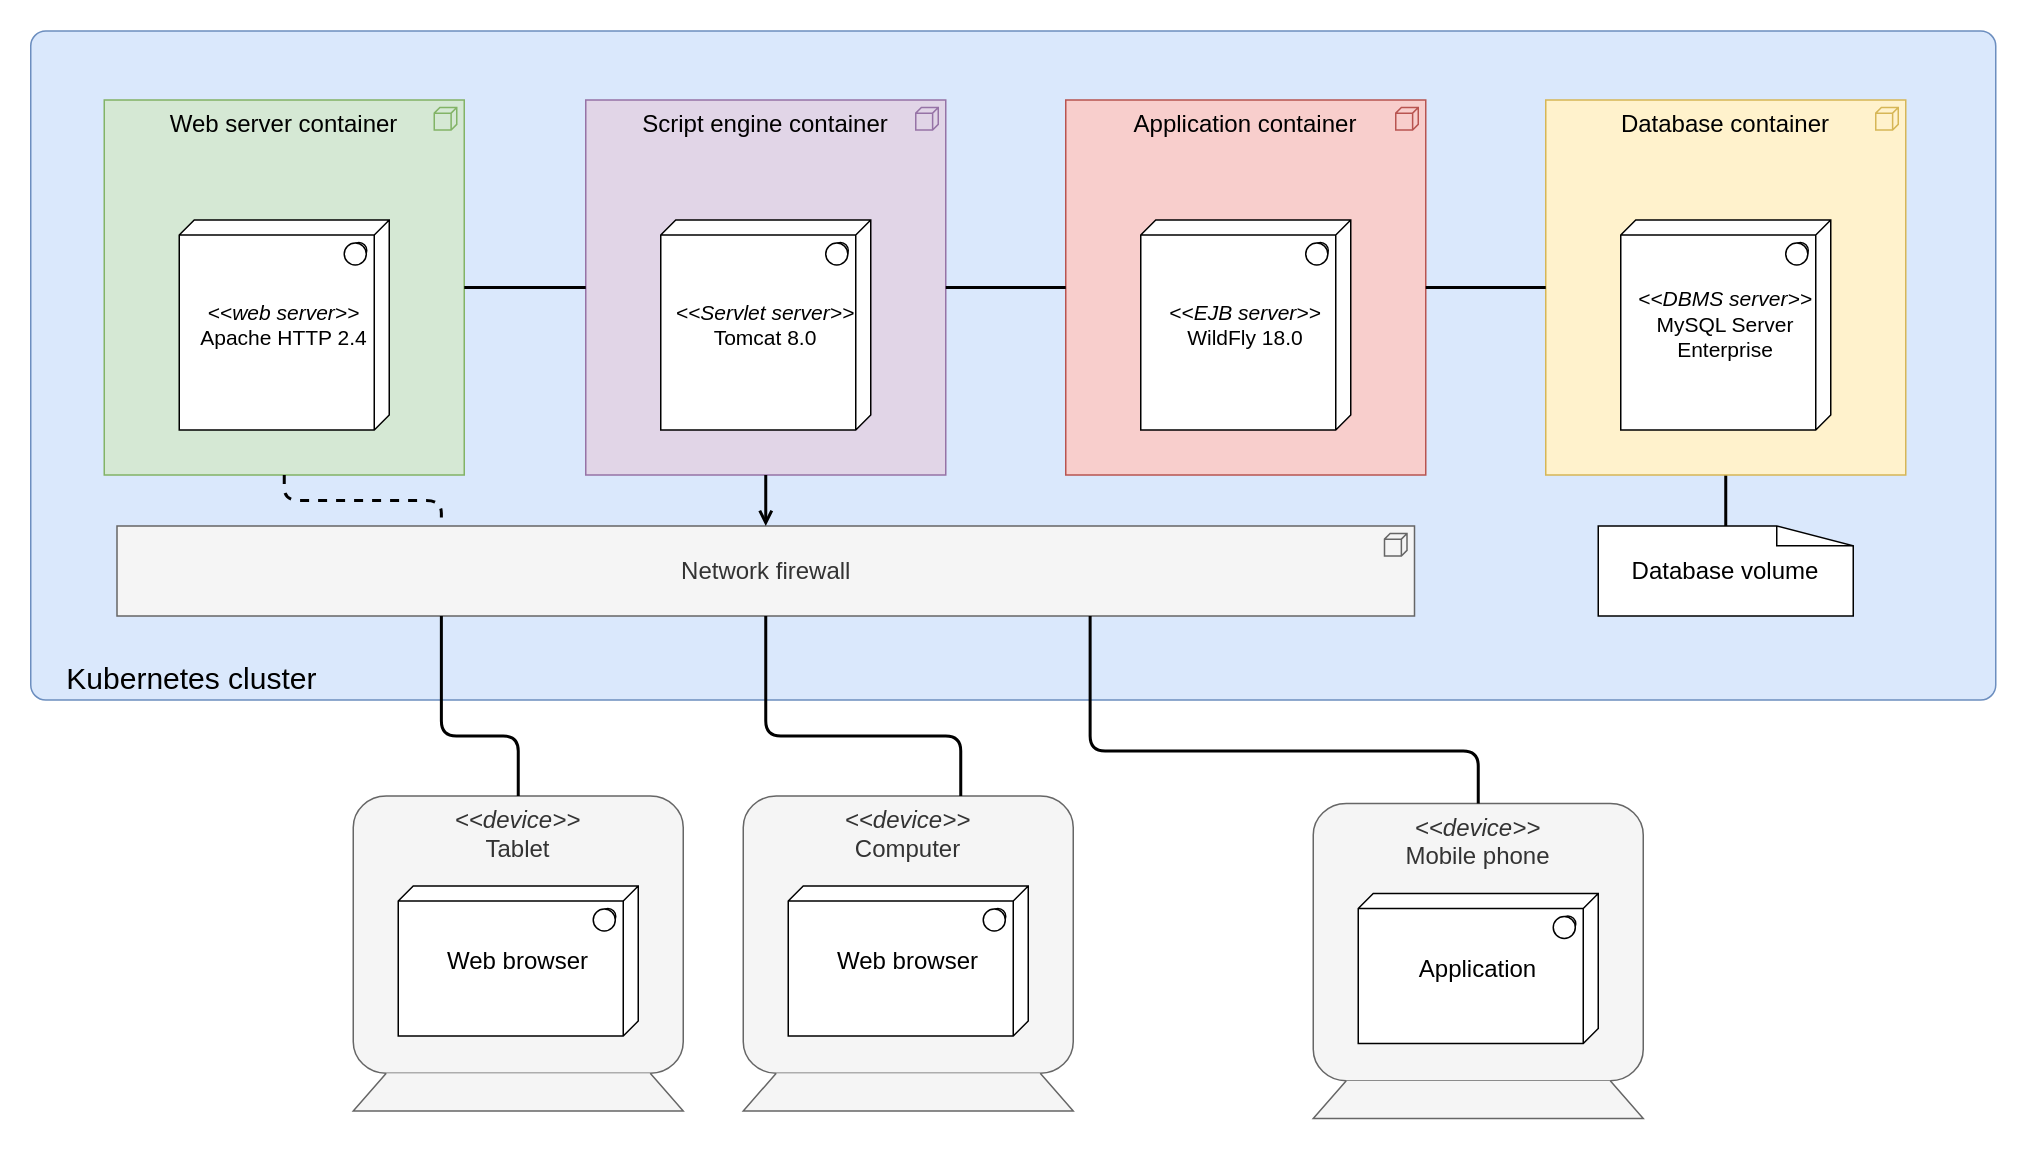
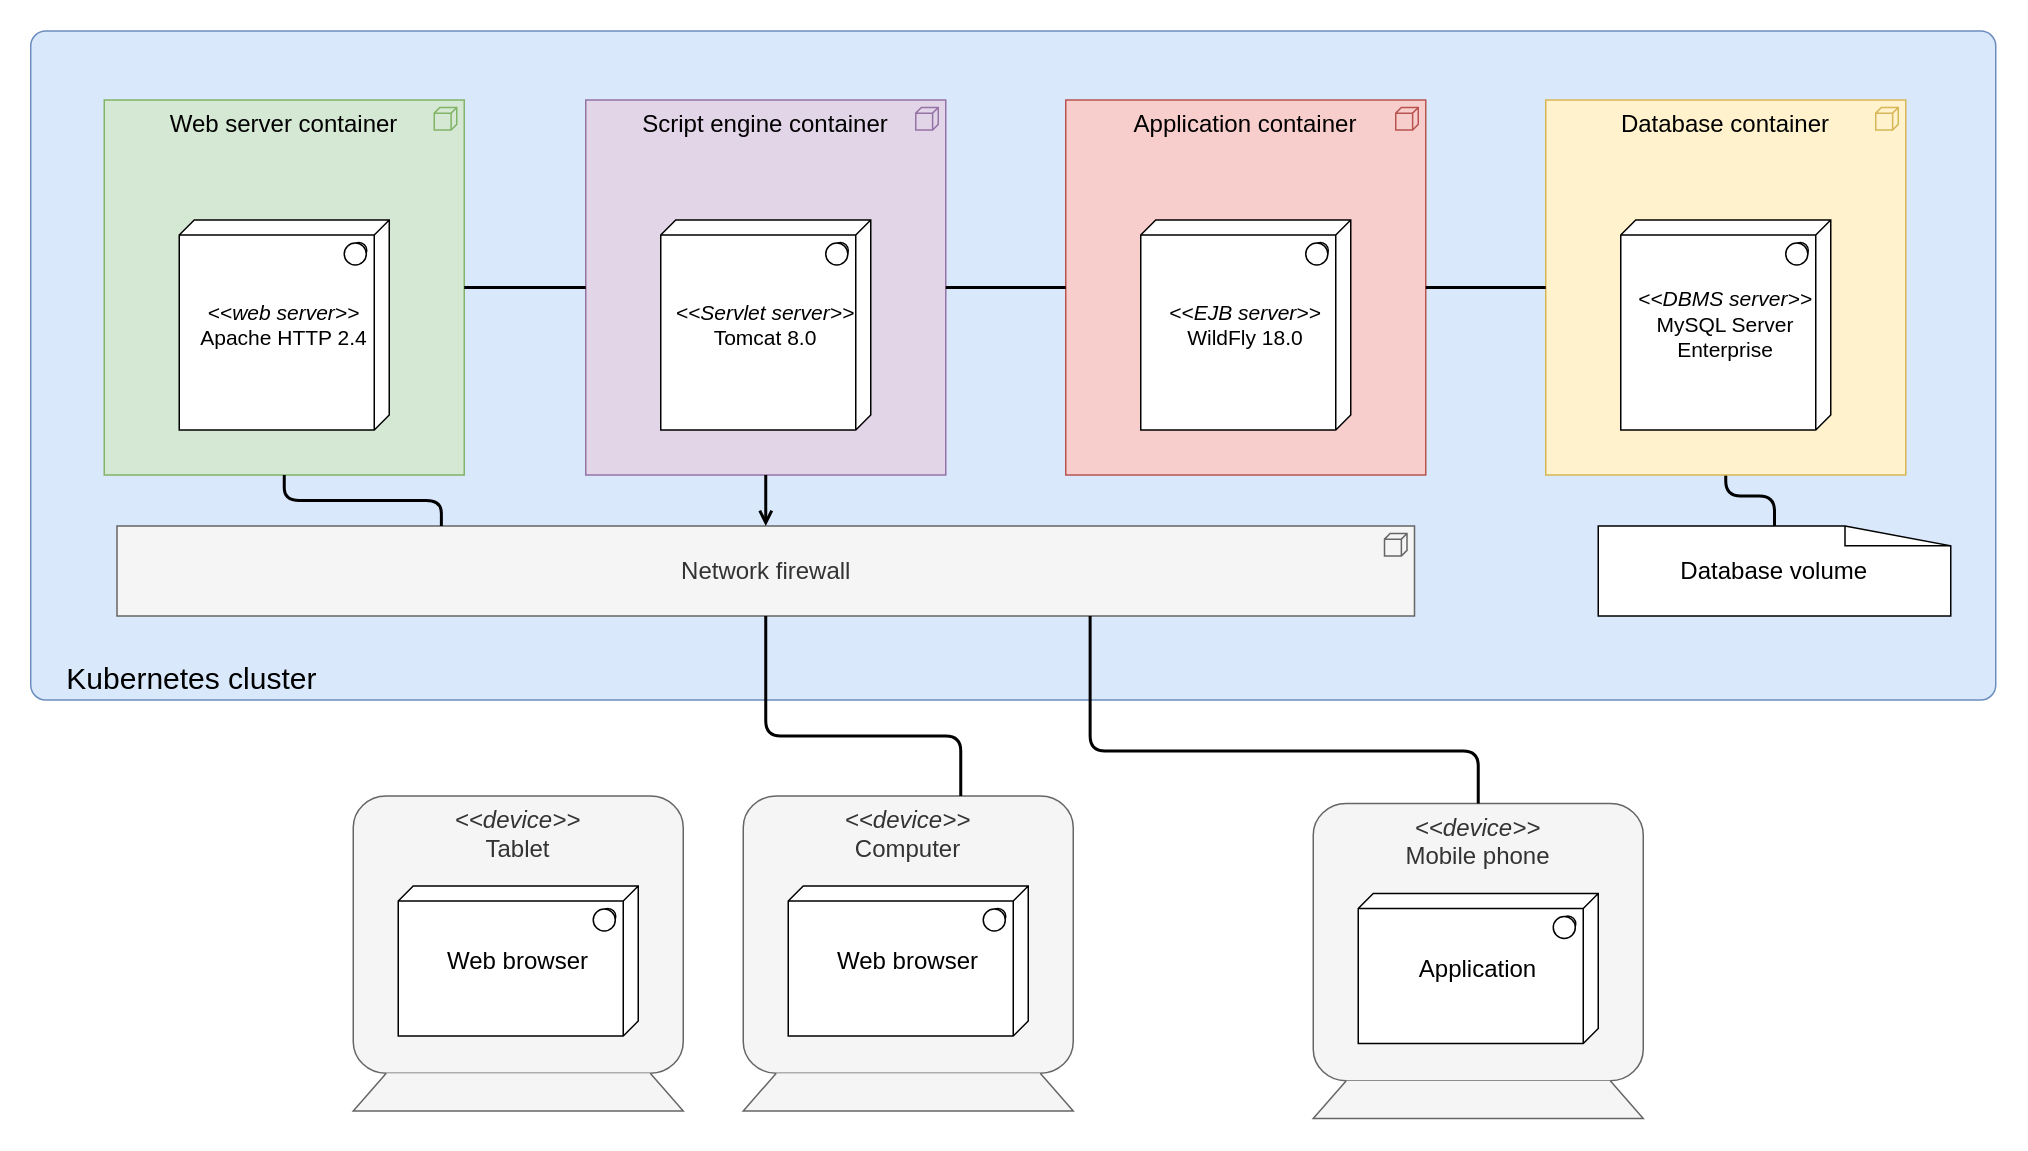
(366, 500) -> (366, 500)
(1726, 571) -> (1775, 571)
(448, 734) -> none
